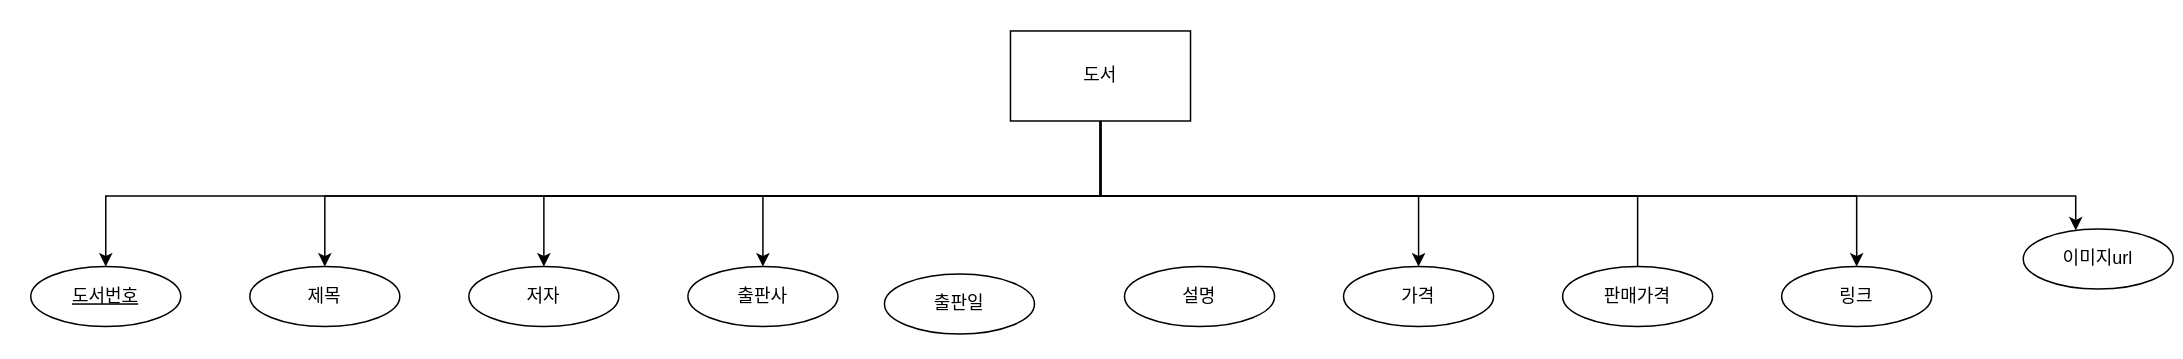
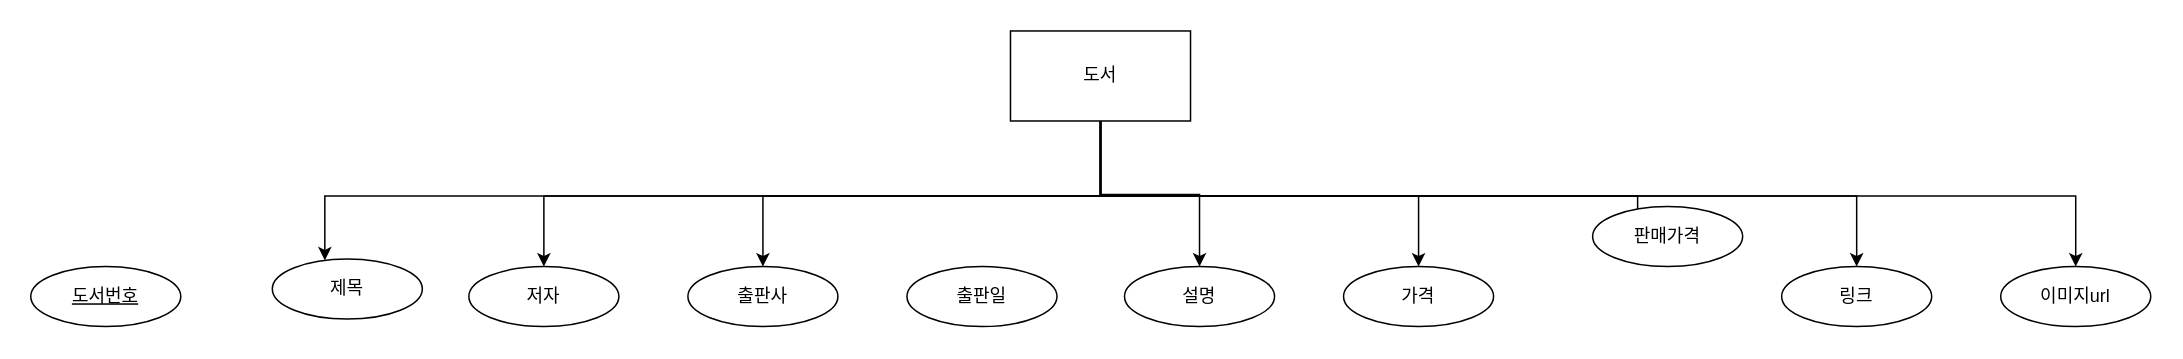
(184, 196) -> none
none -> (1199, 227)
(2098, 259) -> (2075, 296)
(325, 296) -> (347, 289)
(1637, 296) -> (1667, 236)
(959, 304) -> (982, 296)
